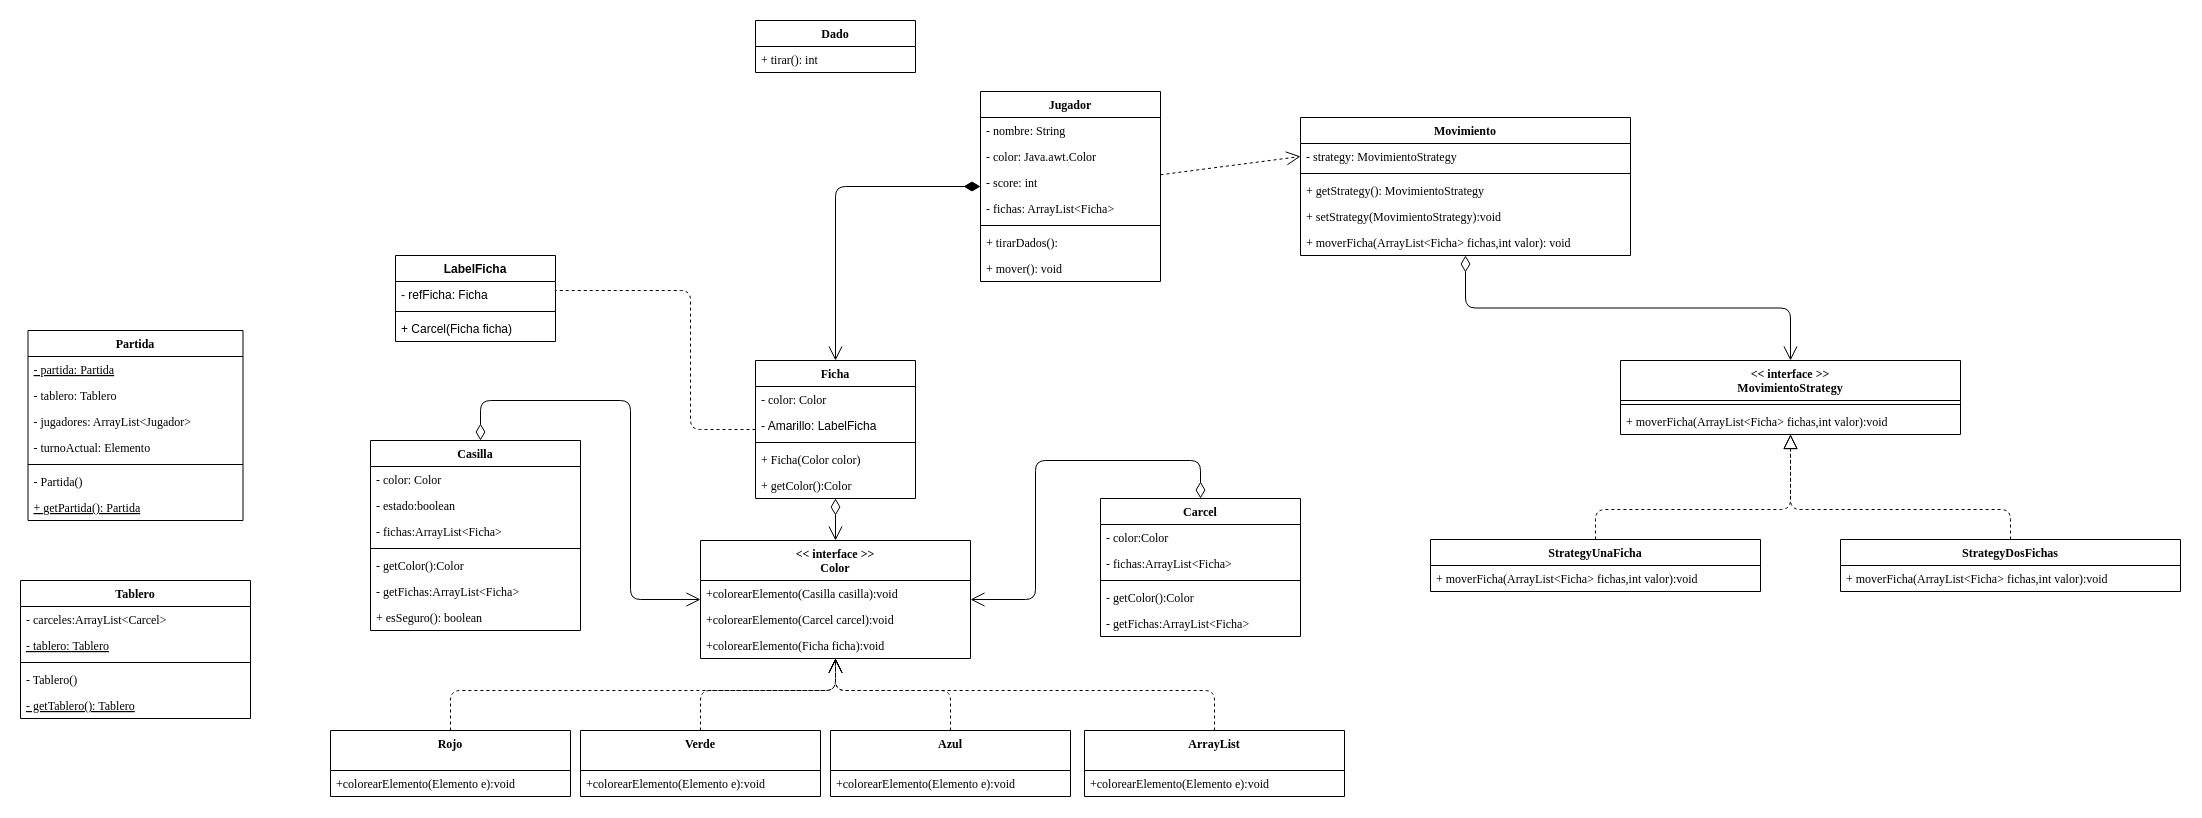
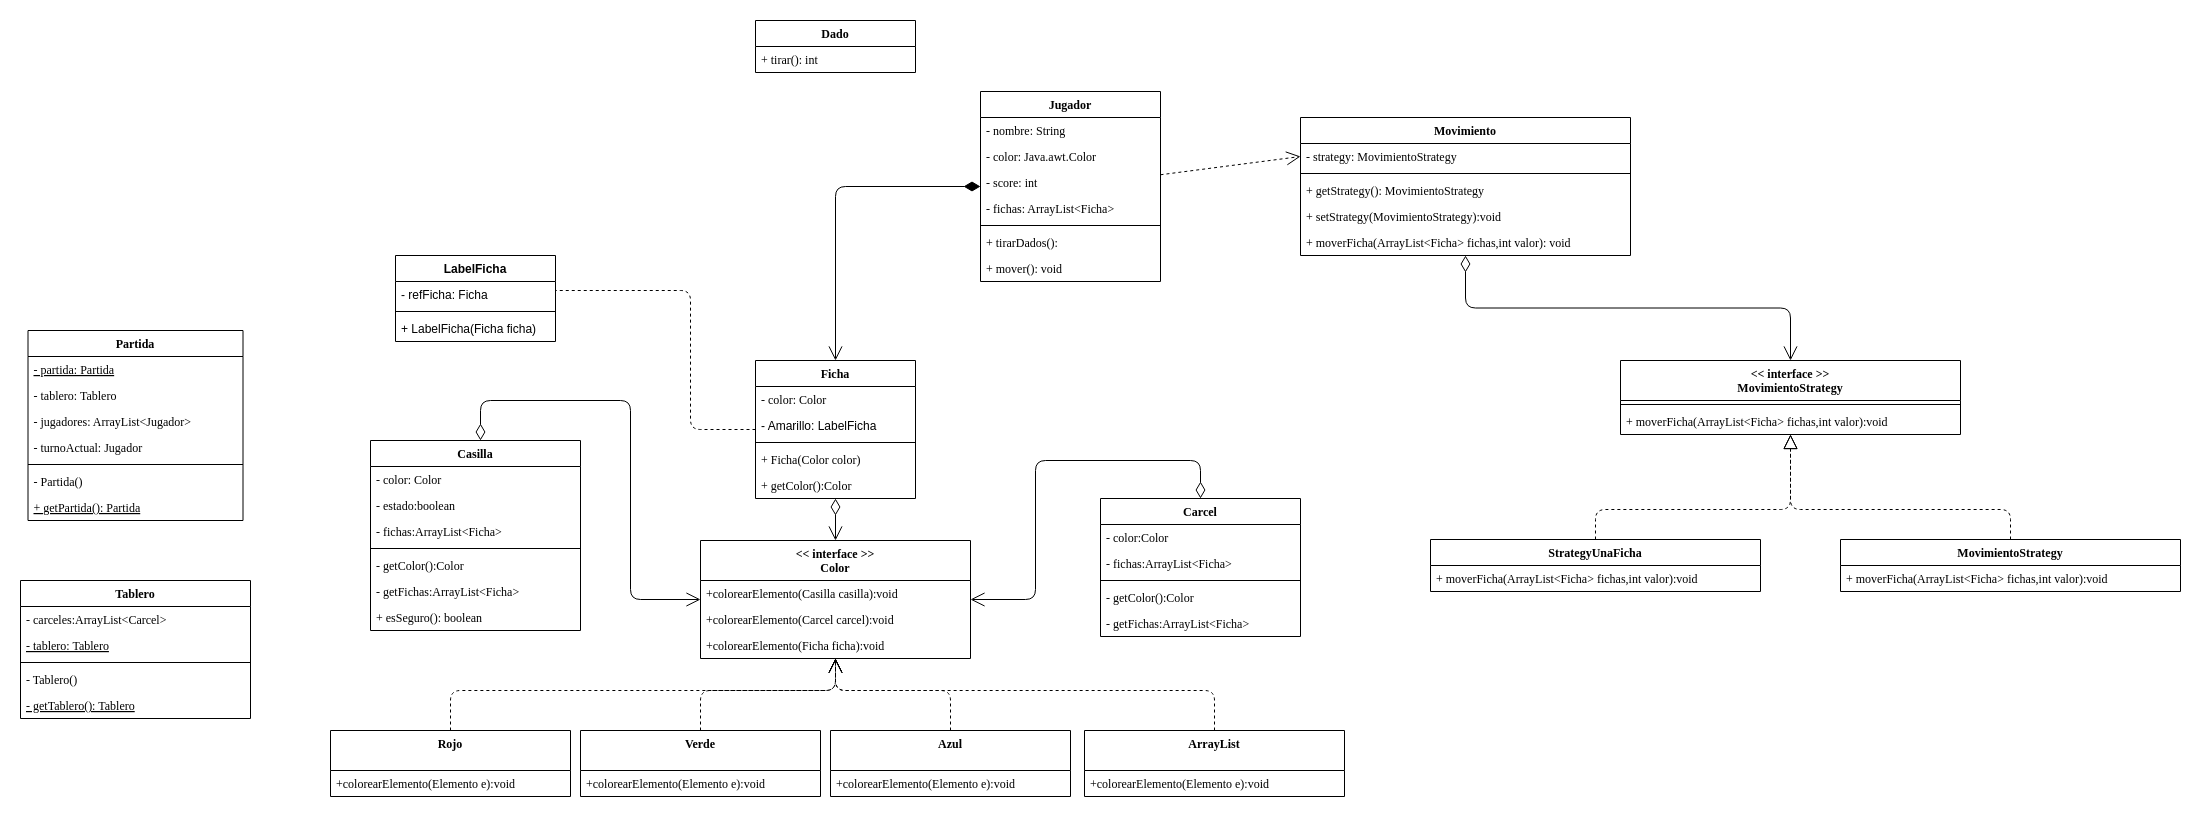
(464, 329) -> (476, 329)
(103, 448) -> (101, 448)
(2010, 553) -> (2010, 553)
